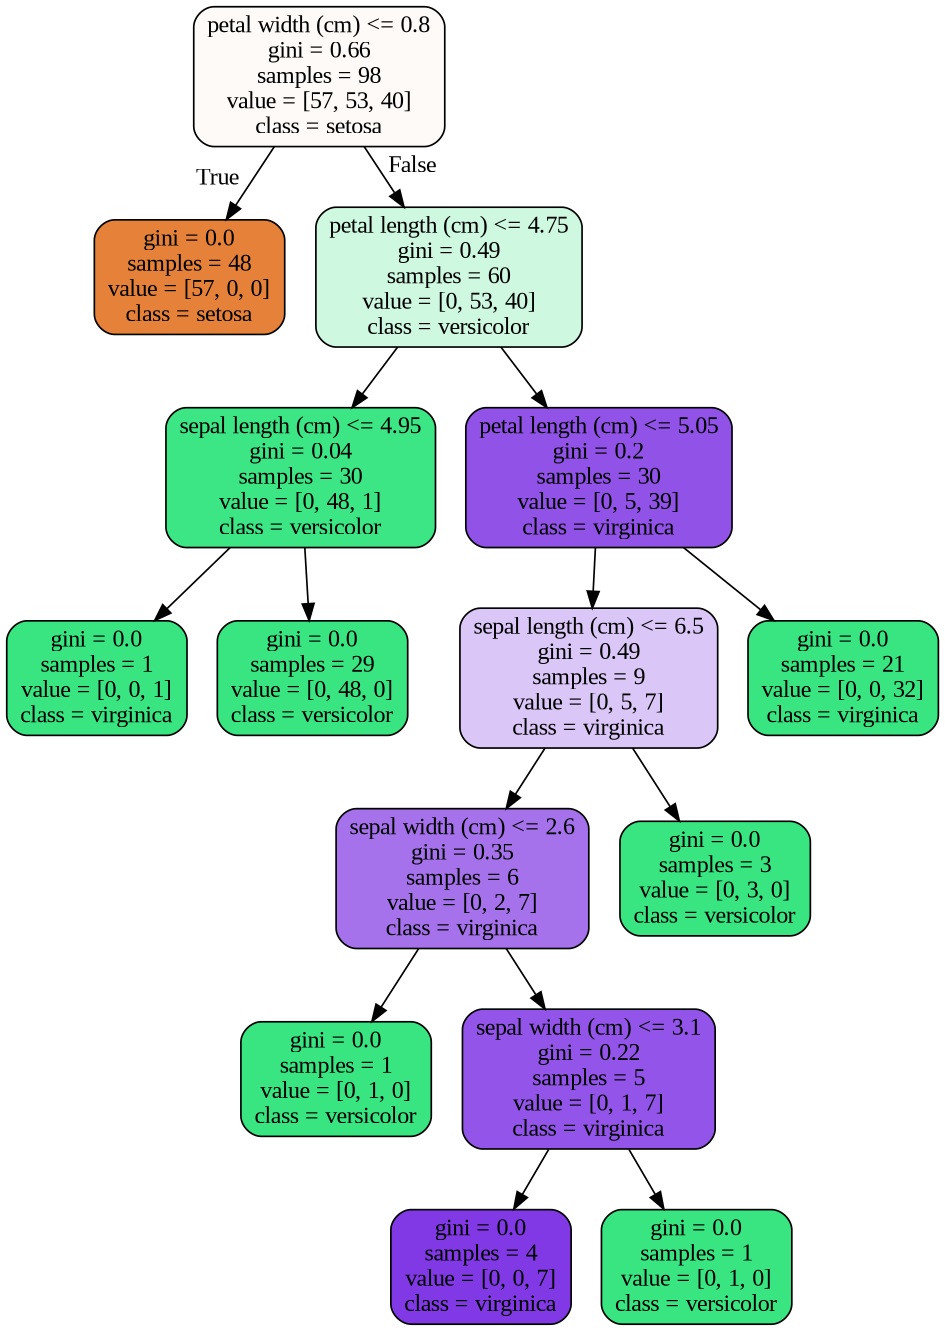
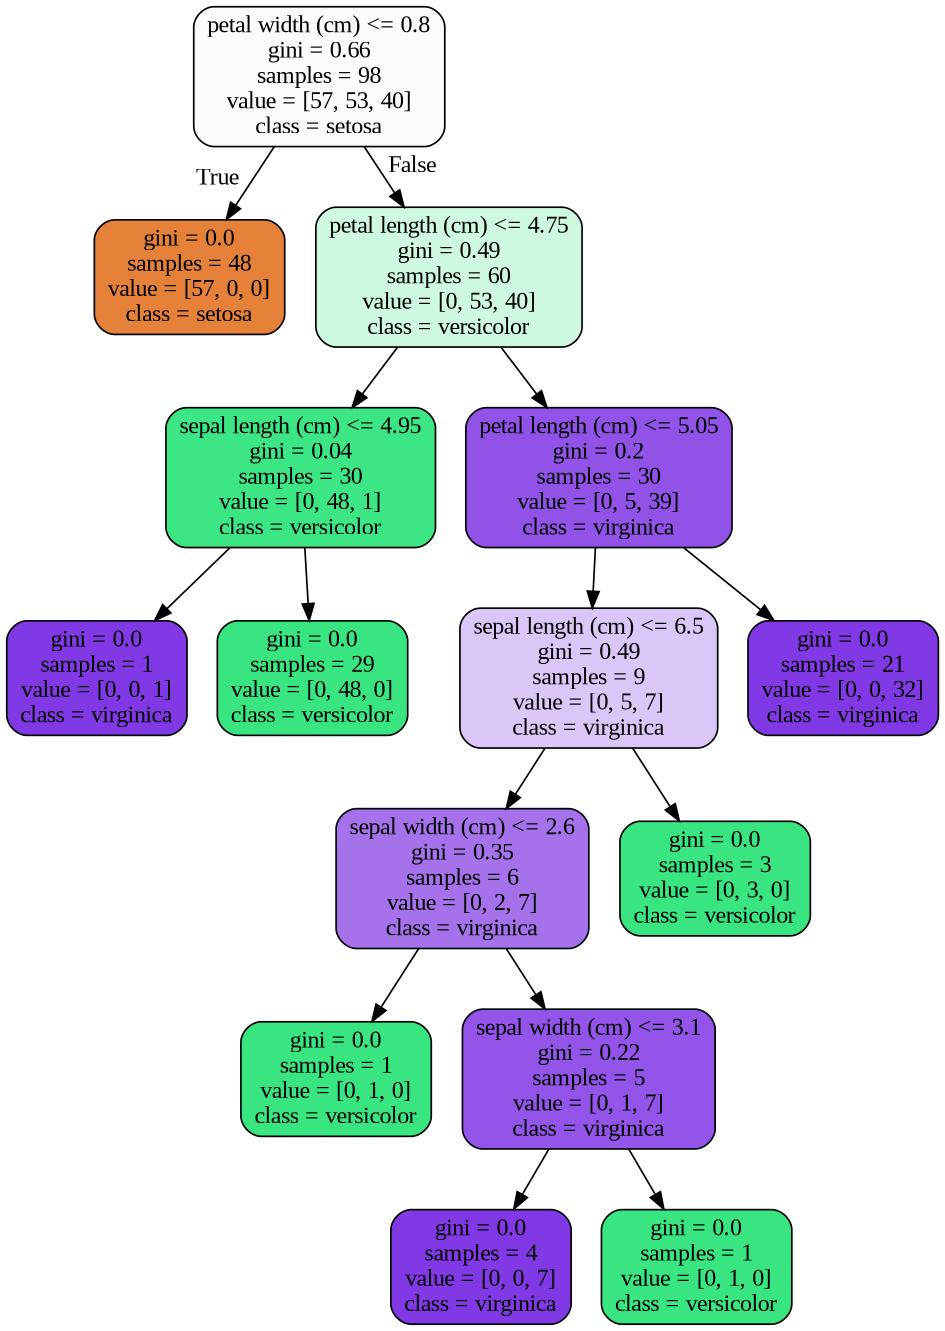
(97, 678) -> (97, 678)
(843, 678) -> (843, 678)
